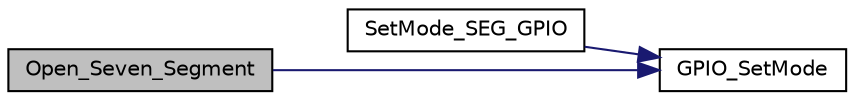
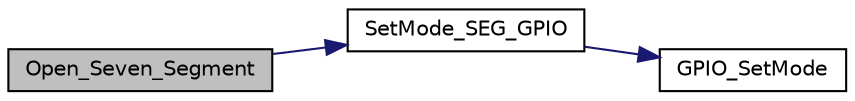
(455, 70) -> (299, 51)
